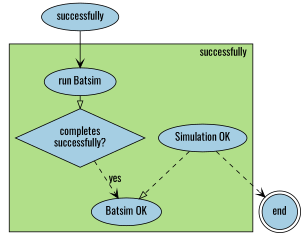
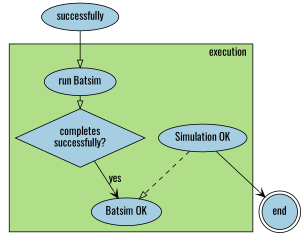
(80, 49) -> (80, 49)
(223, 53) -> (228, 53)
(238, 171) -> (238, 171)
(104, 176) -> (104, 176)
